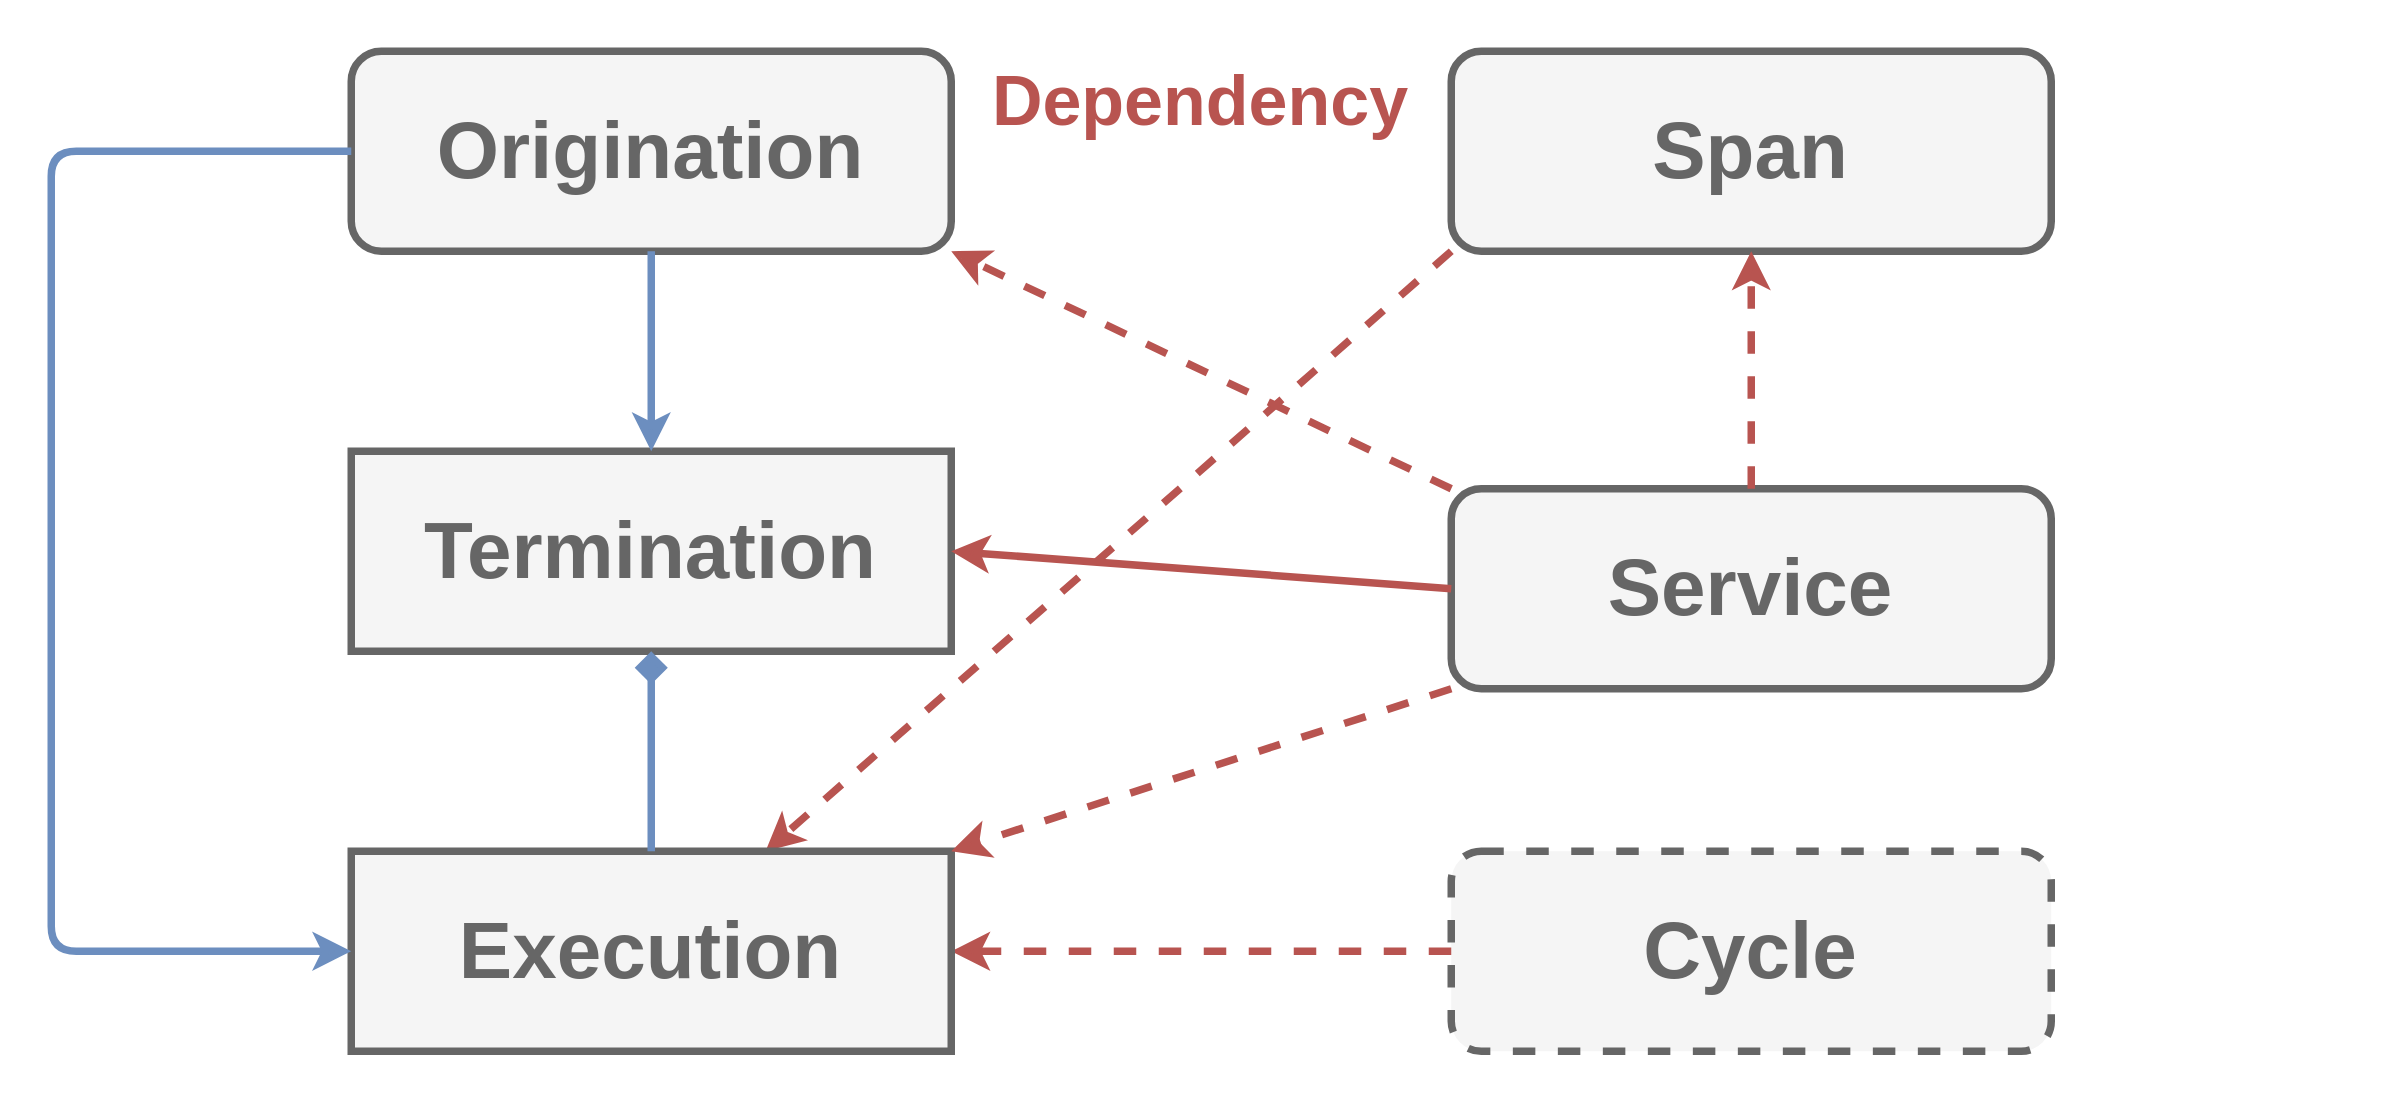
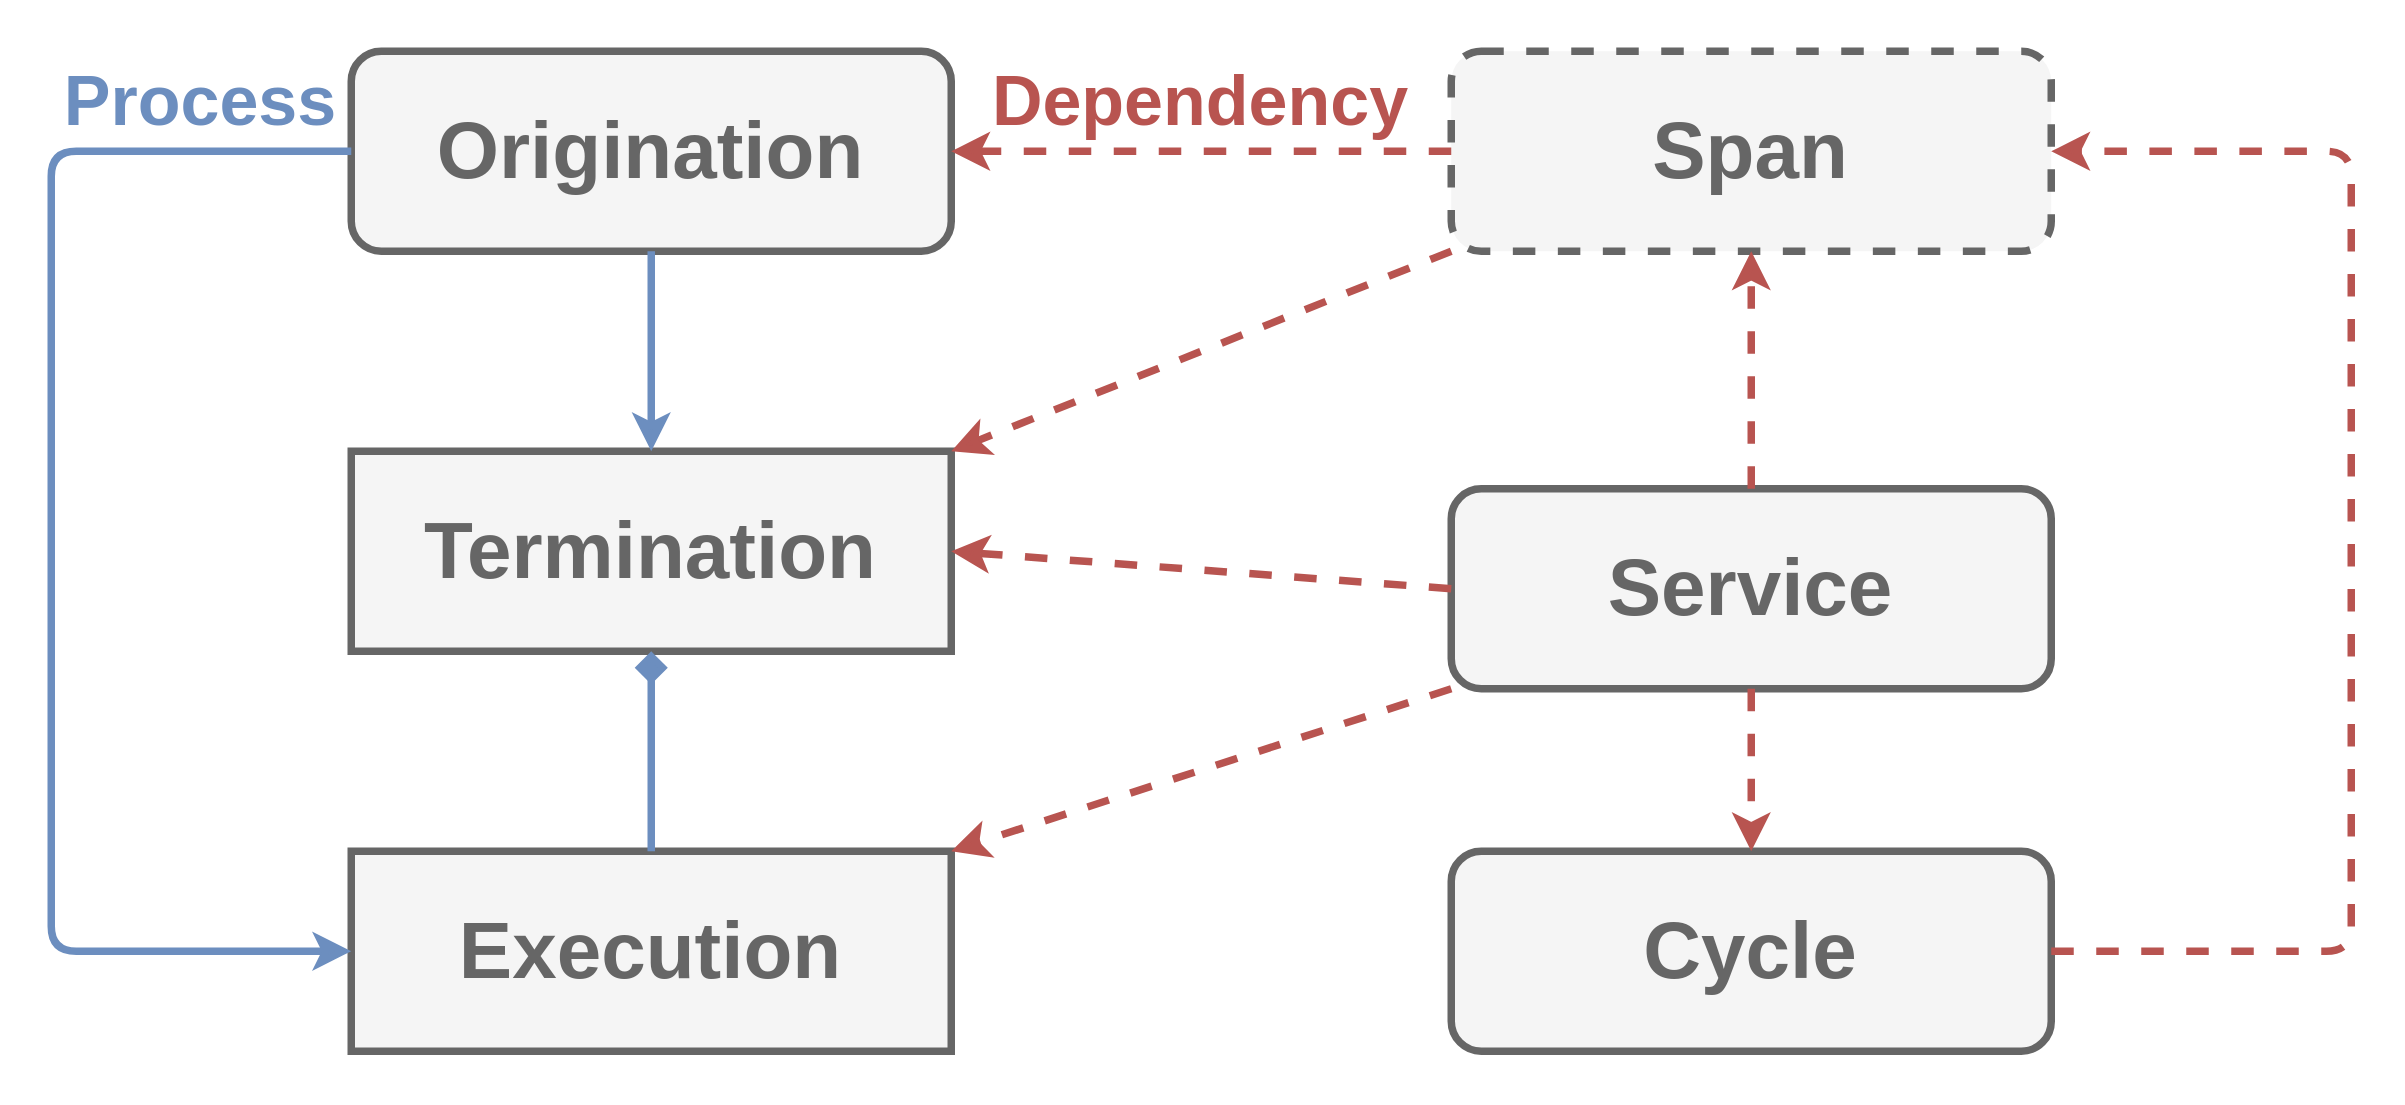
none -> (201, 101)
none -> (1395, 151)
(1751, 151) -> (1751, 151)
(990, 270) -> none
(1417, 586) -> (1417, 586)
none -> (1751, 744)
(797, 823) -> (1399, 272)
(1395, 951) -> none
(1751, 951) -> (1751, 951)
none -> (2107, 951)
